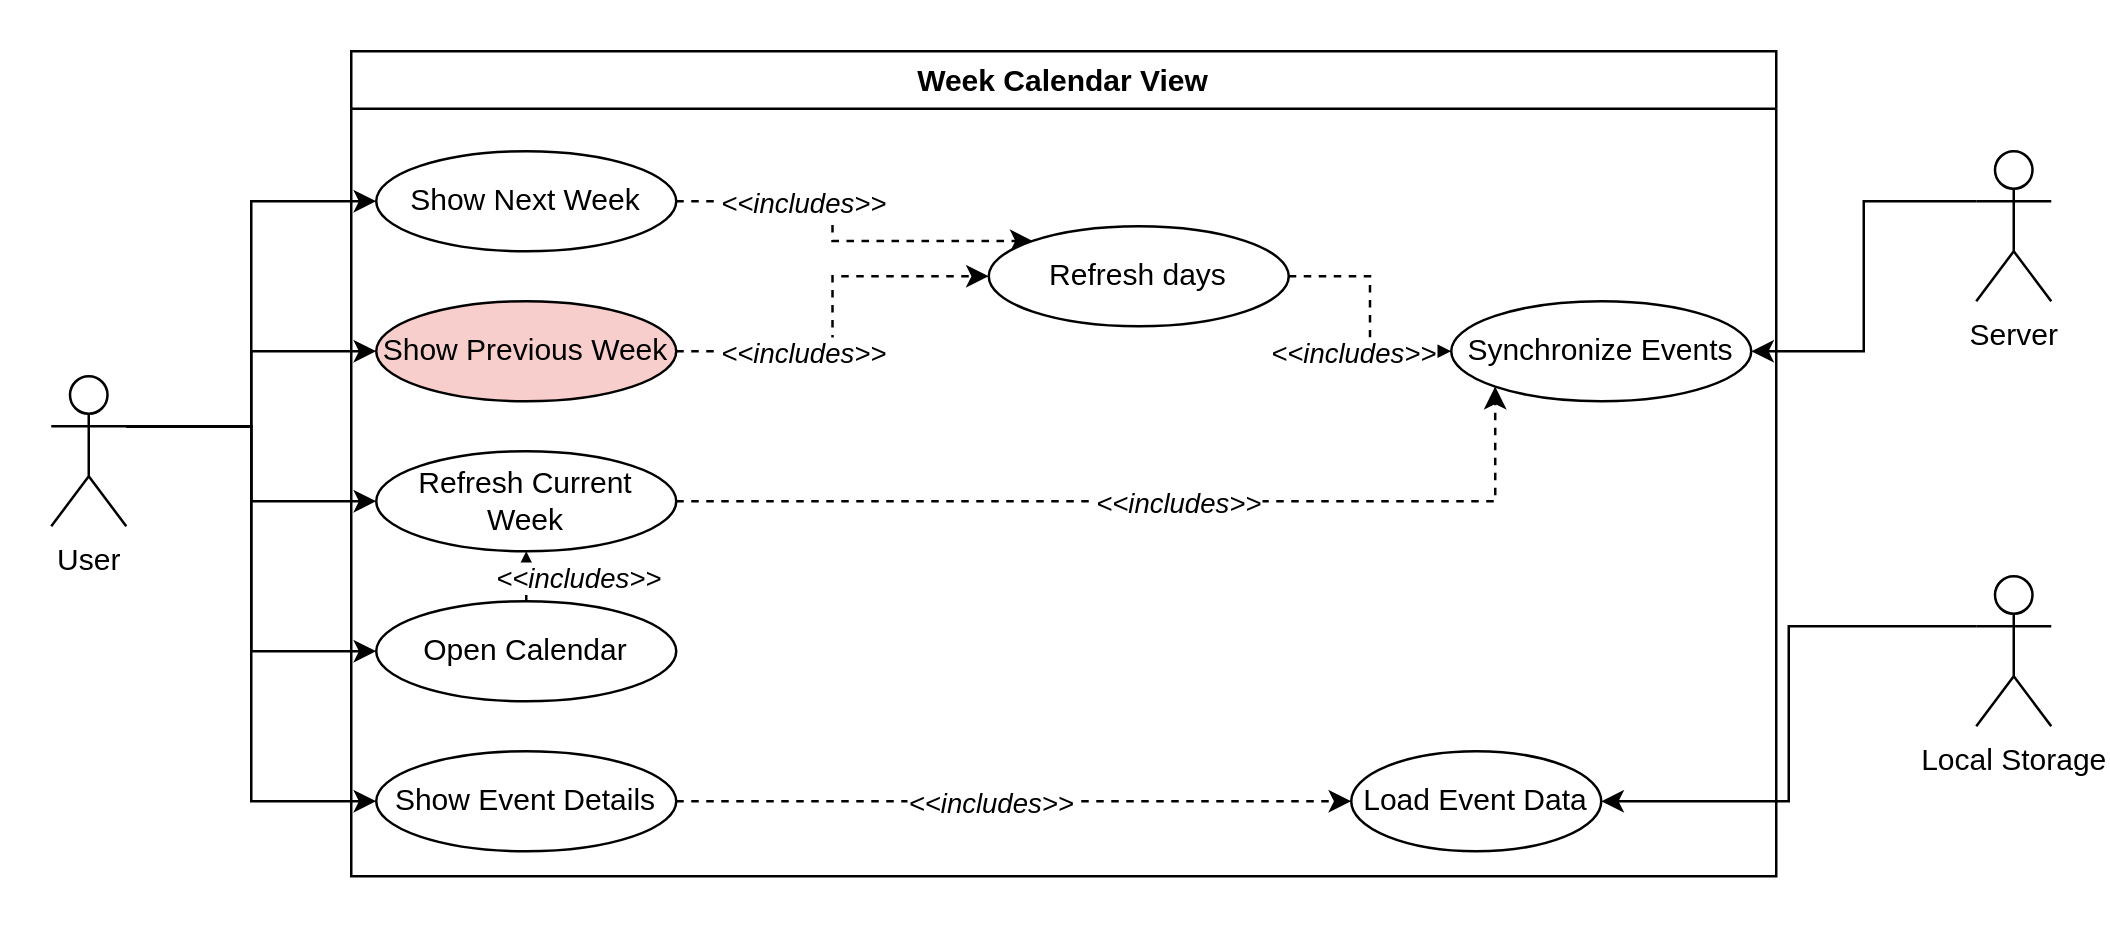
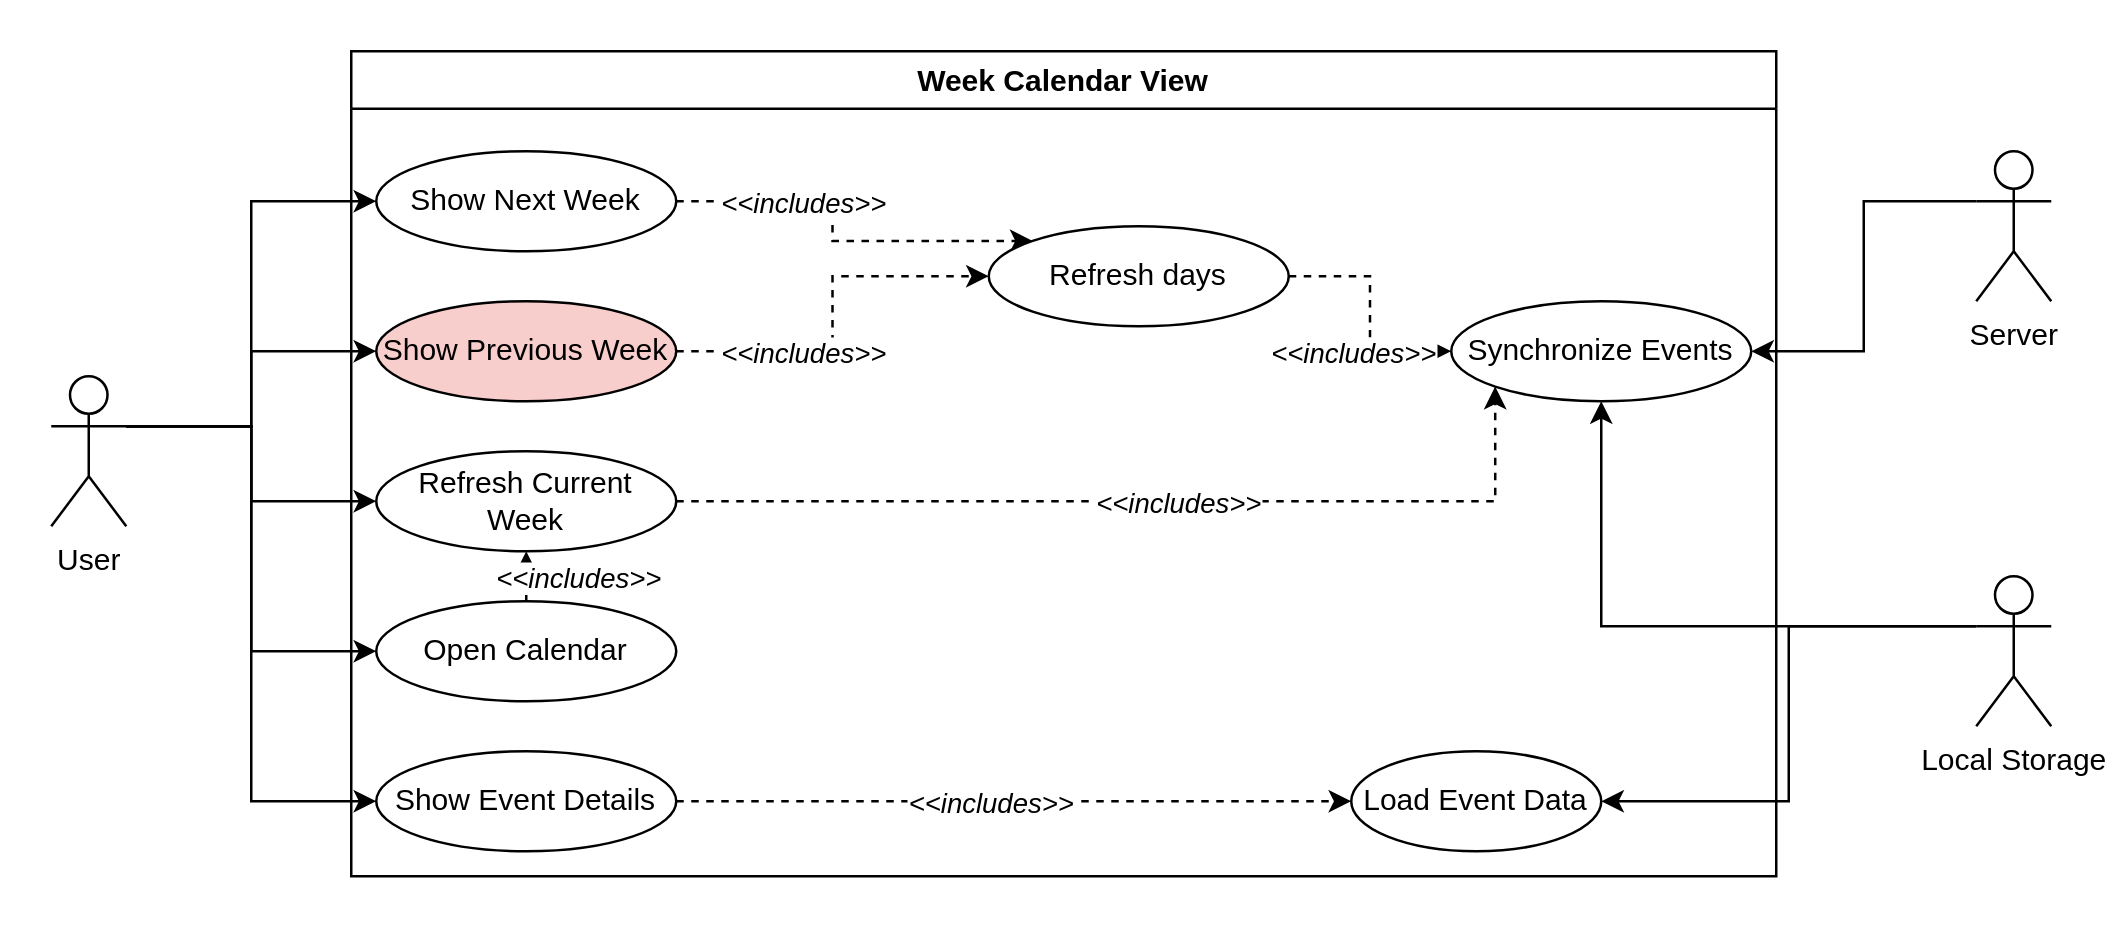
none -> (1601, 607)
